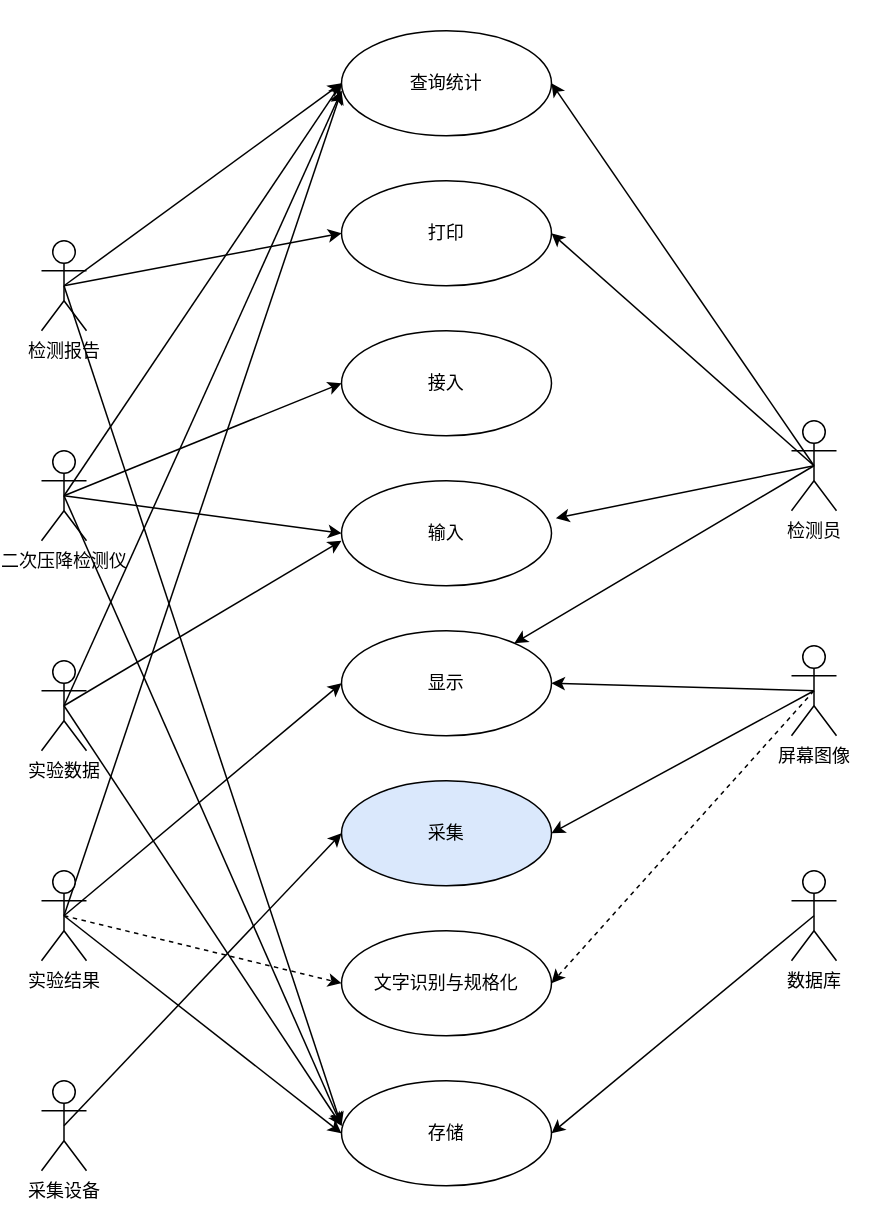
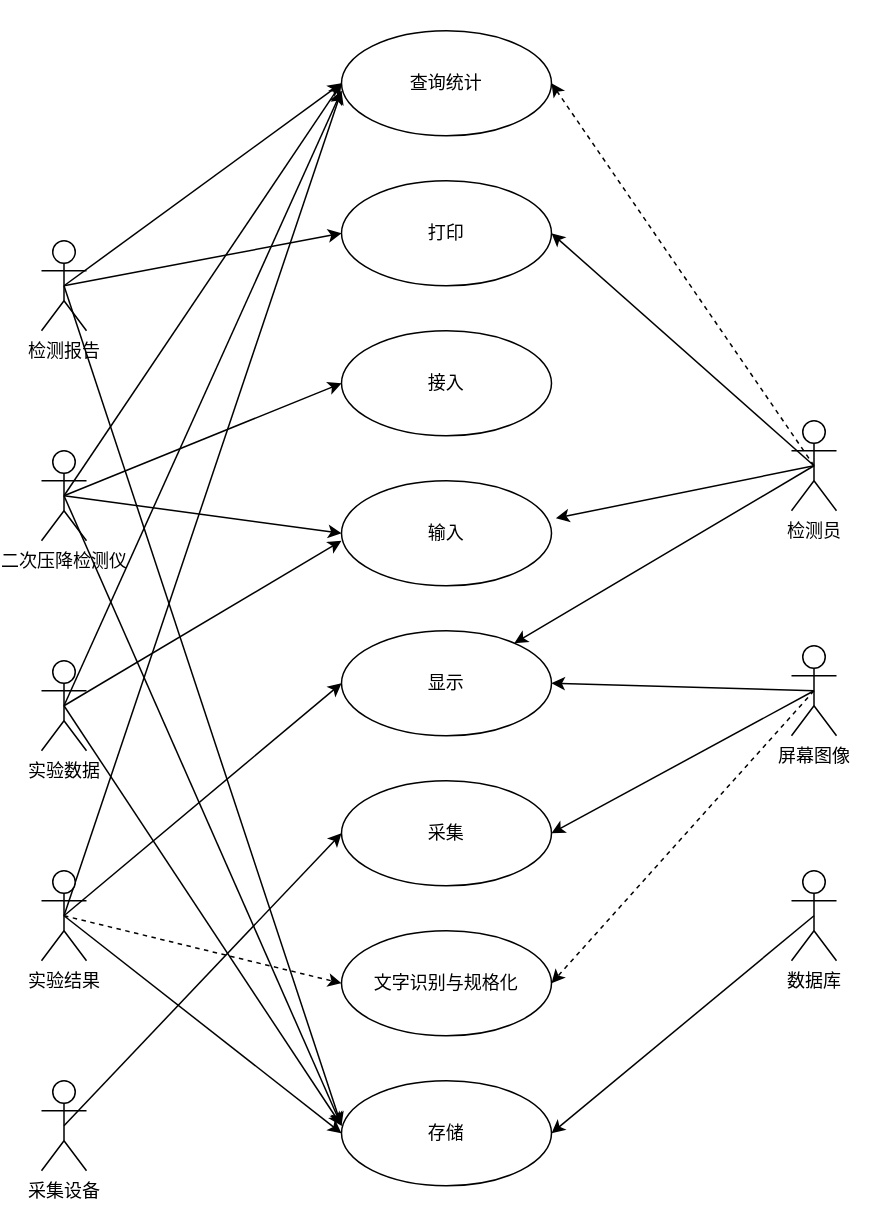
(684, 277) -> (684, 277)
(446, 833) -> (446, 833)
